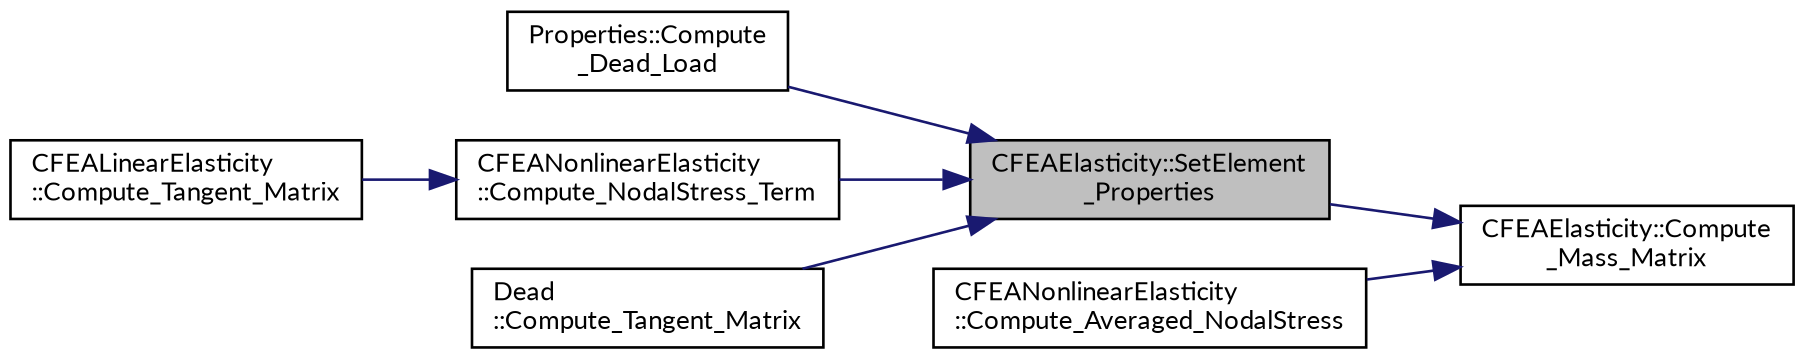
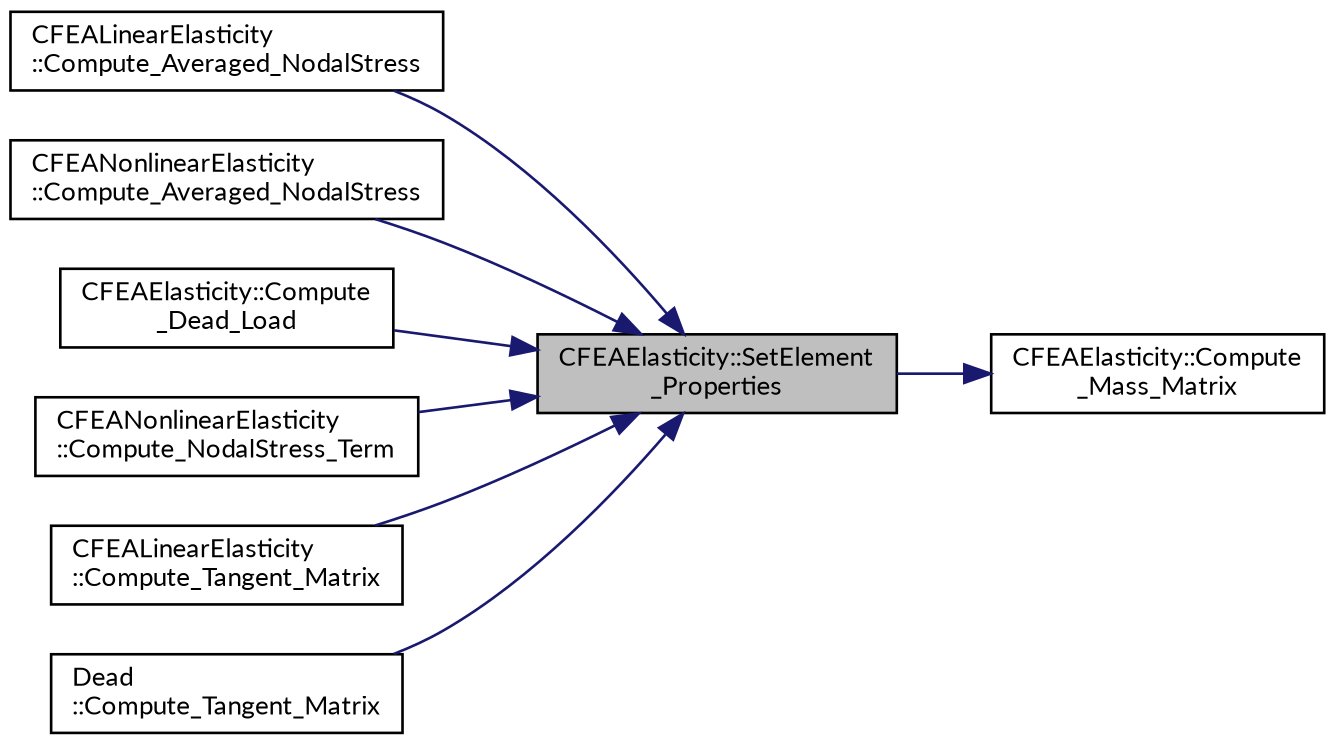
none -> (227, 51)
(648, 51) -> (227, 308)
(396, 180) -> (497, 480)
(1400, 275) -> (498, 265)
